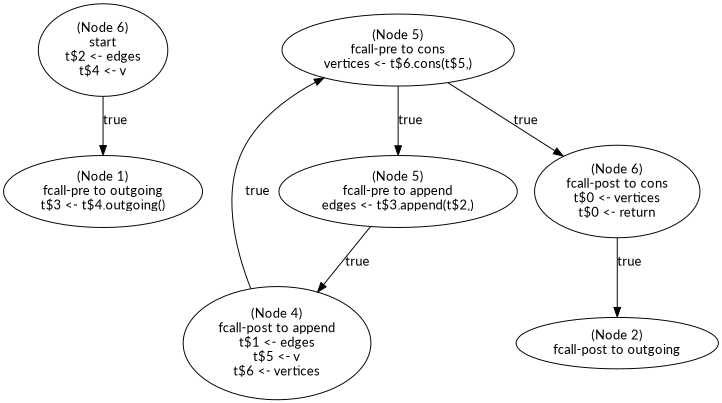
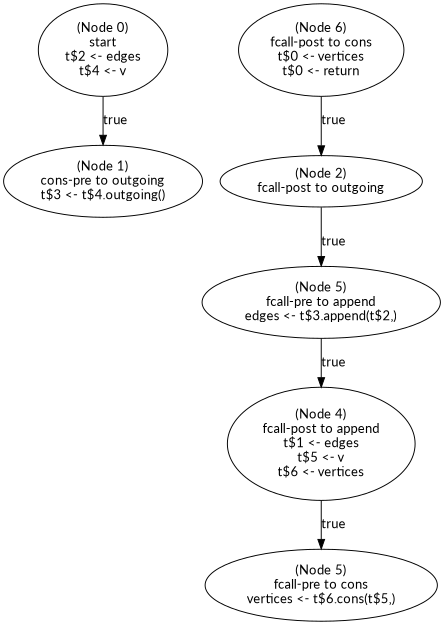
(103, 50) -> (103, 50)
(398, 116) -> (321, 232)
(501, 117) -> none
(103, 192) -> (103, 181)
